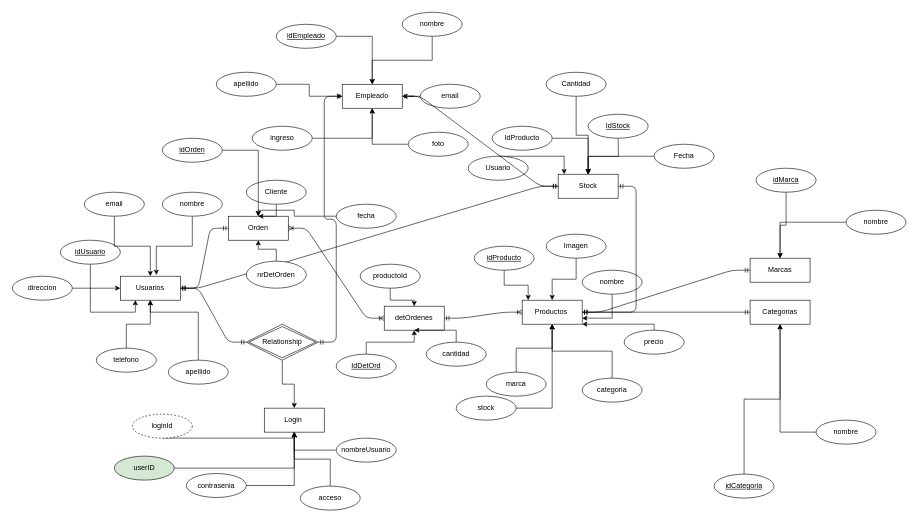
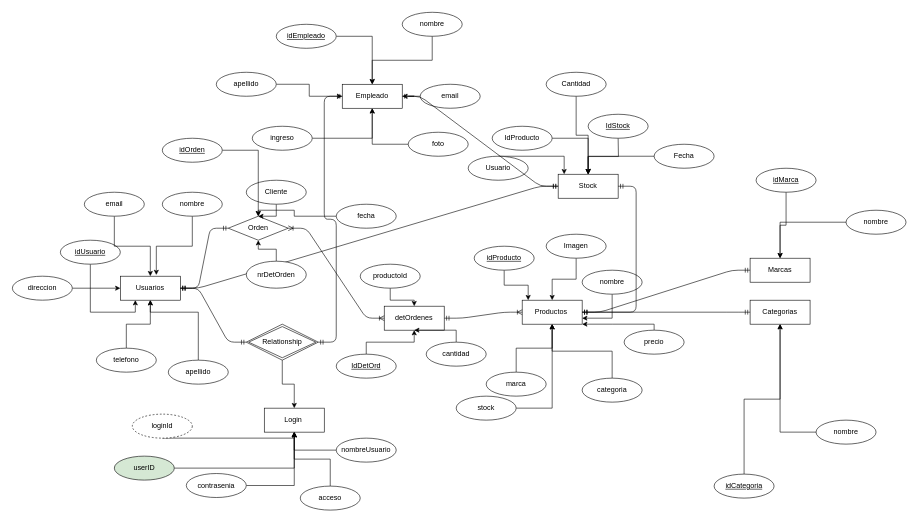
(258, 228) -> (258, 228)
